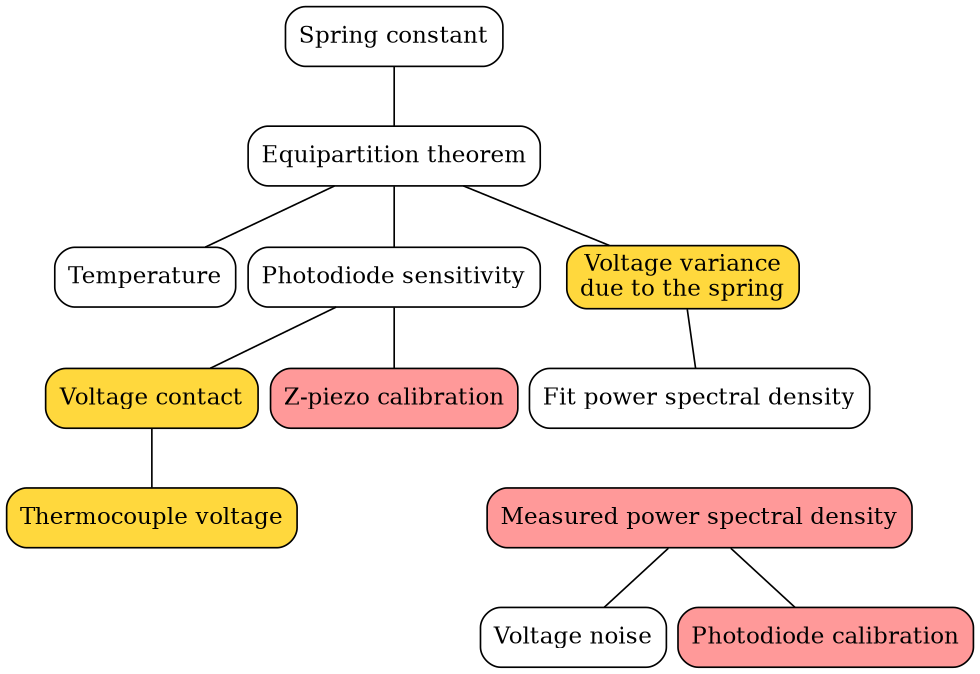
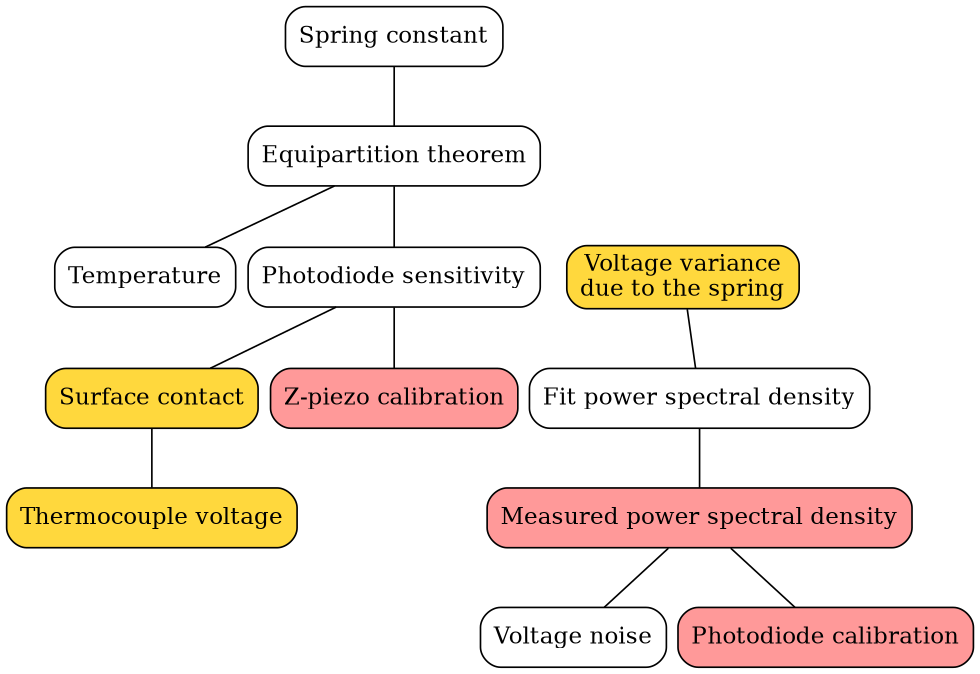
(536, 216) -> none
(152, 398) -> (152, 398)
none -> (700, 458)
